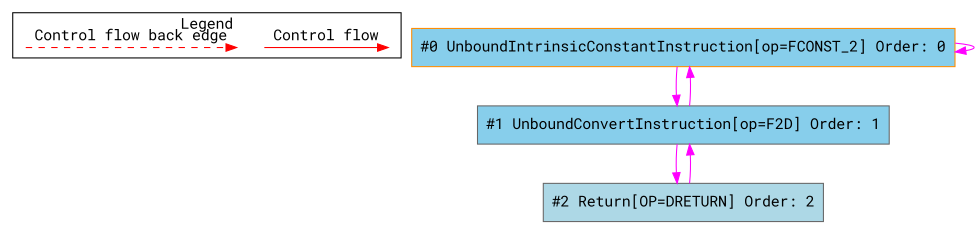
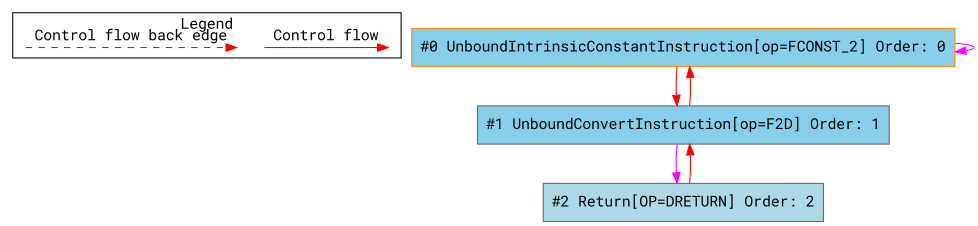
(676, 81) -> (676, 81)
(690, 92) -> (690, 92)
(690, 169) -> (690, 169)
